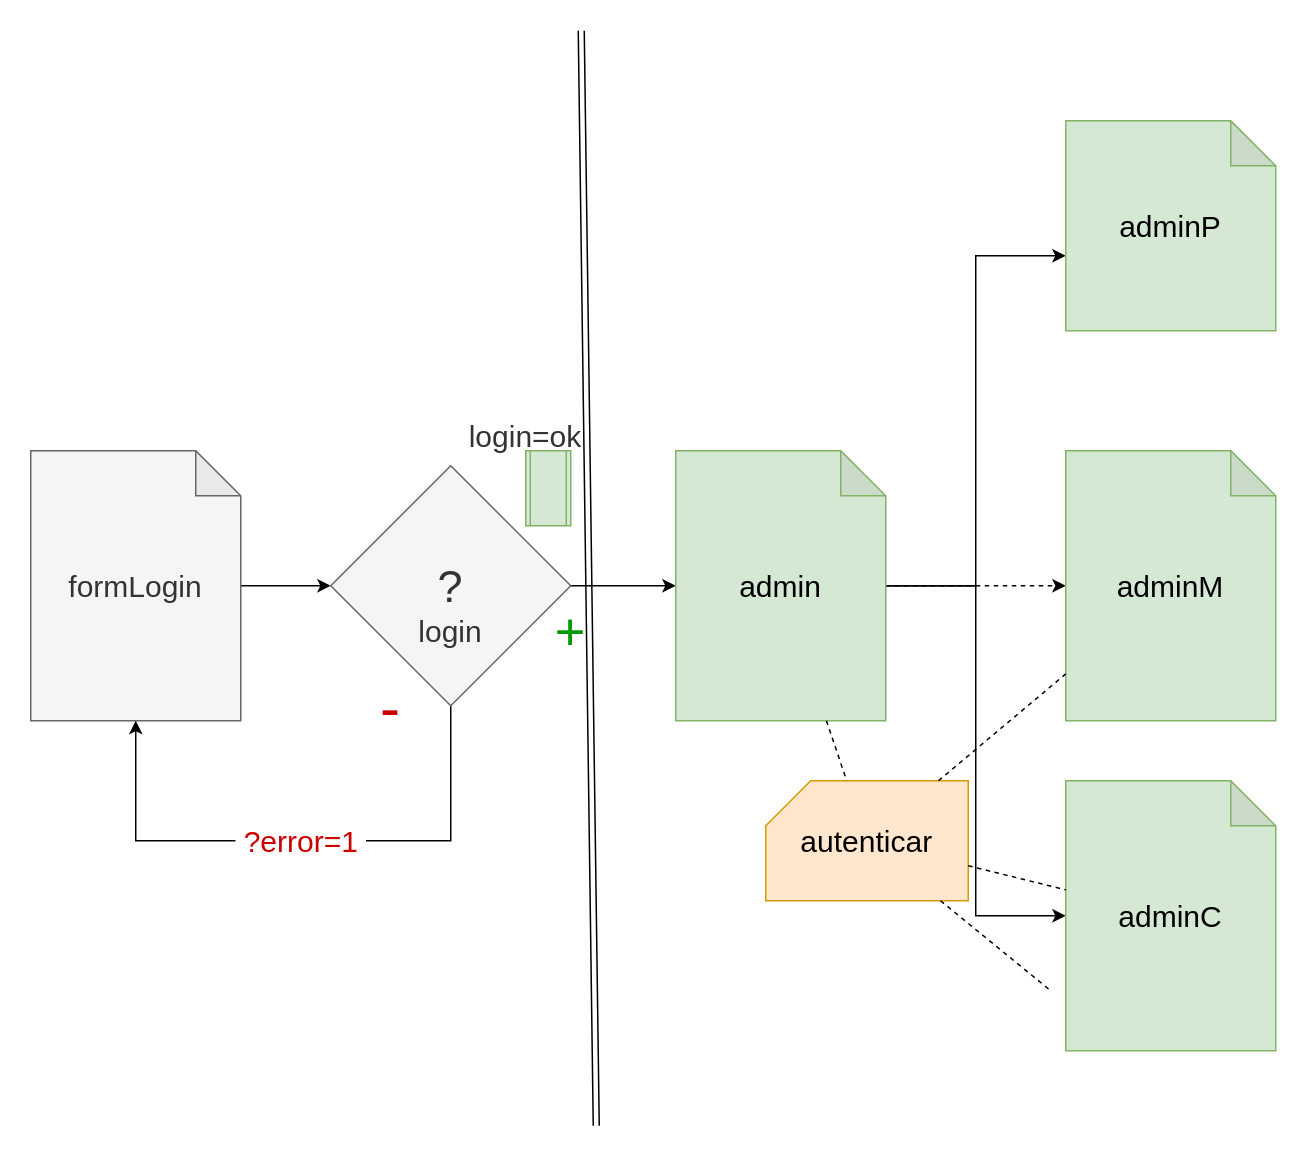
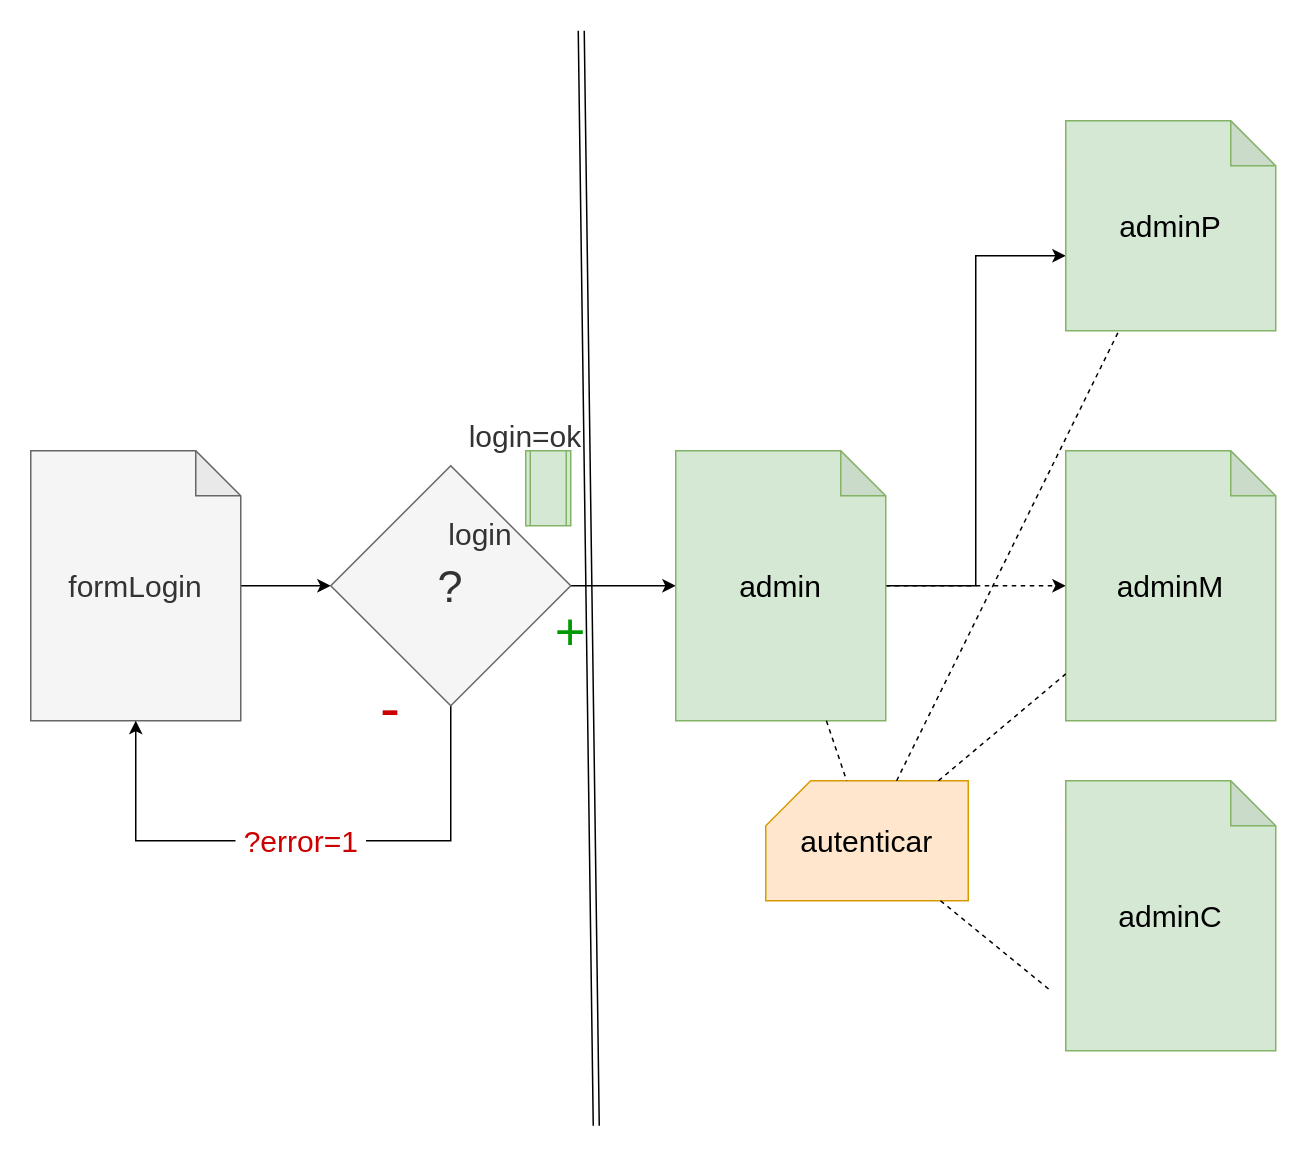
(451, 631) -> (481, 533)
(976, 809) -> none
(1017, 878) -> (1048, 474)
